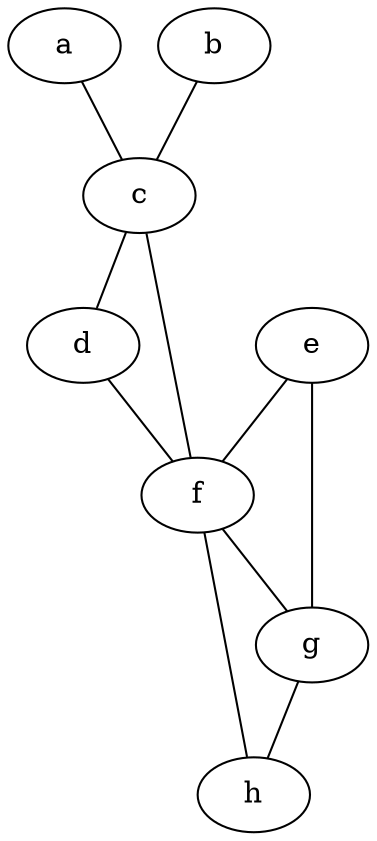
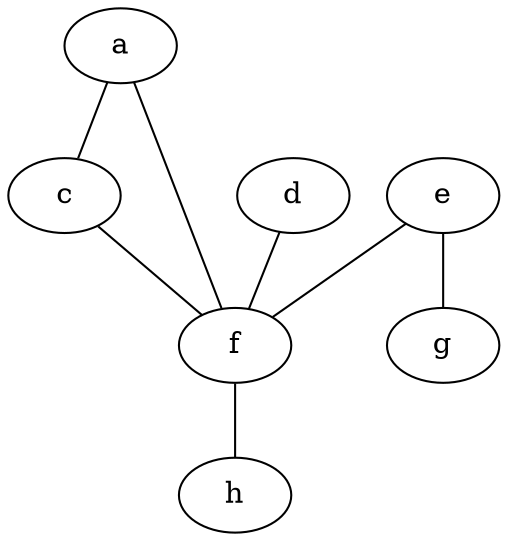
(214, 46) -> none
(111, 270) -> none
(255, 570) -> (178, 195)
(283, 720) -> none
